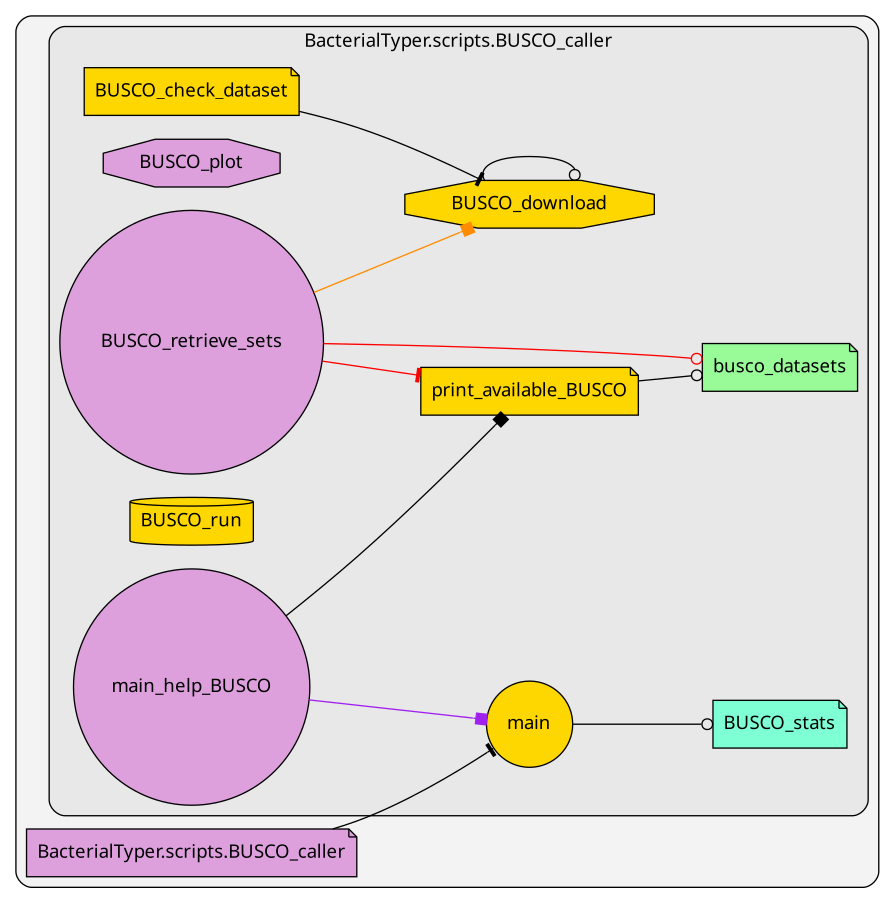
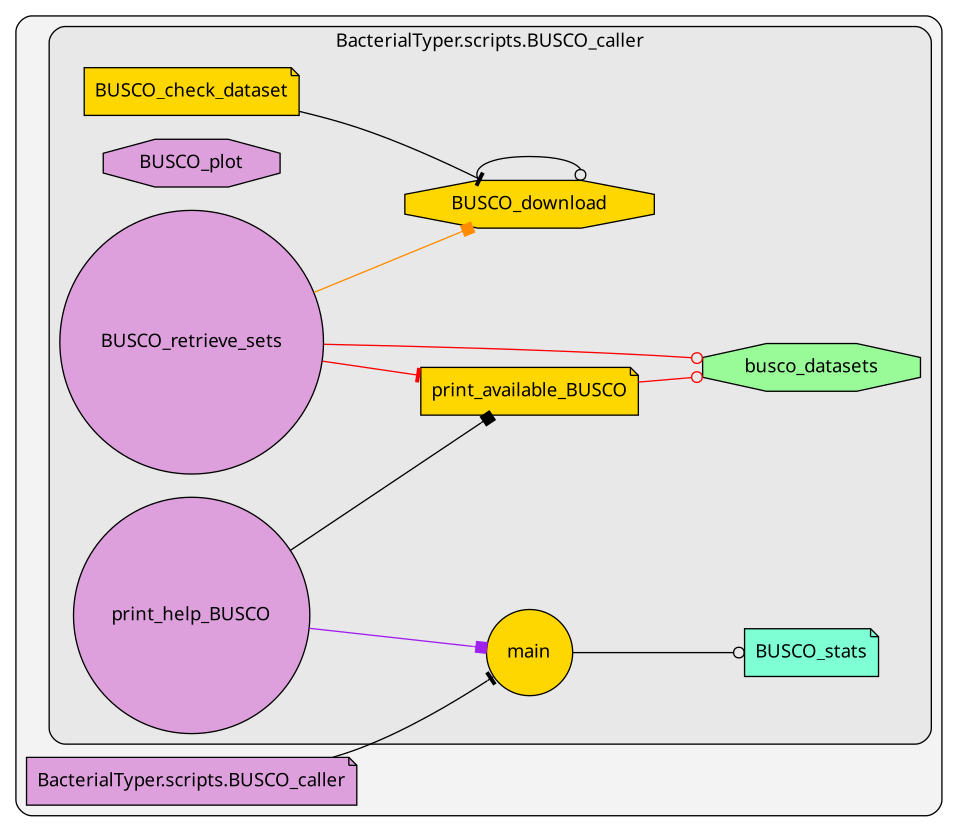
(780, 367) -> (812, 367)
(665, 378) -> (665, 380)
(192, 521) -> none
(192, 687) -> (192, 615)
